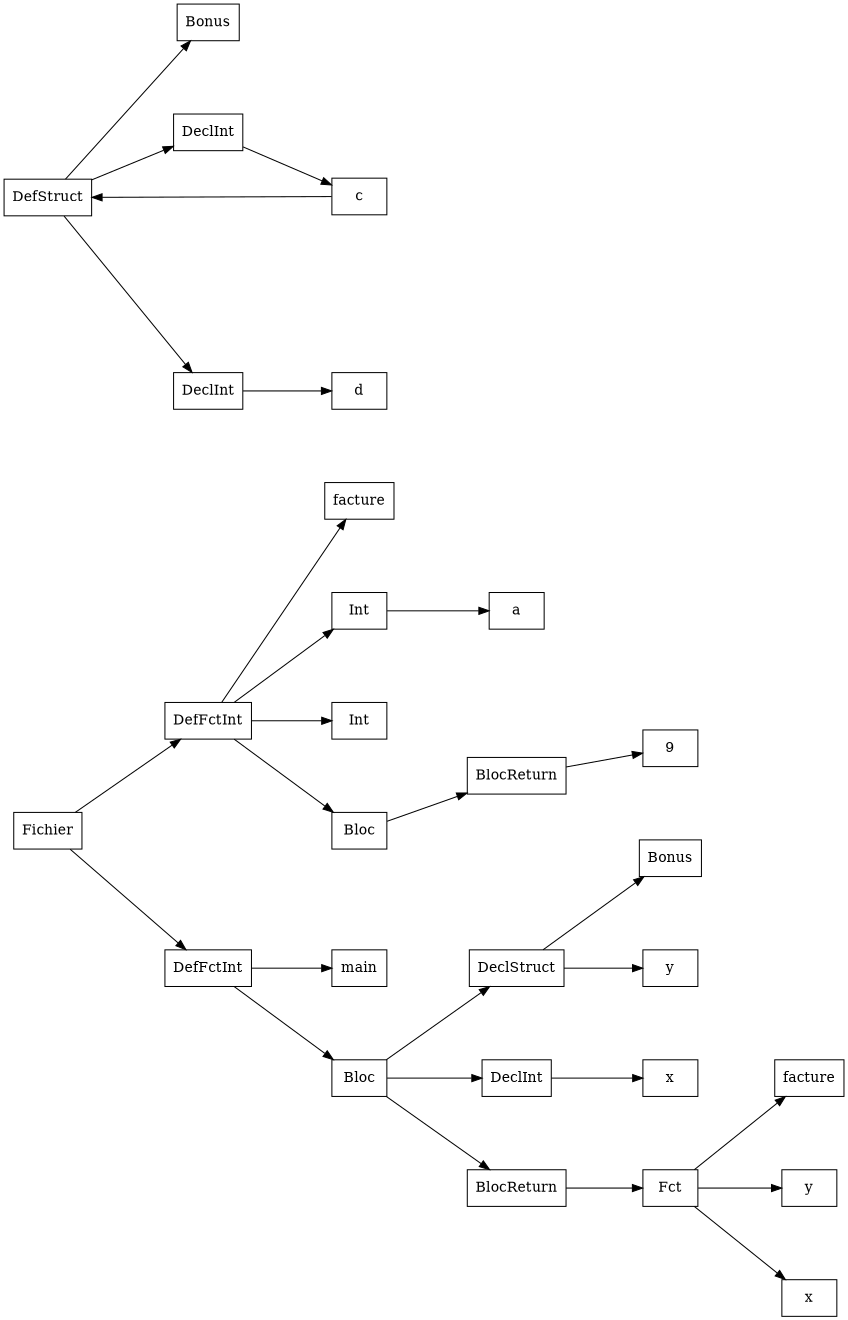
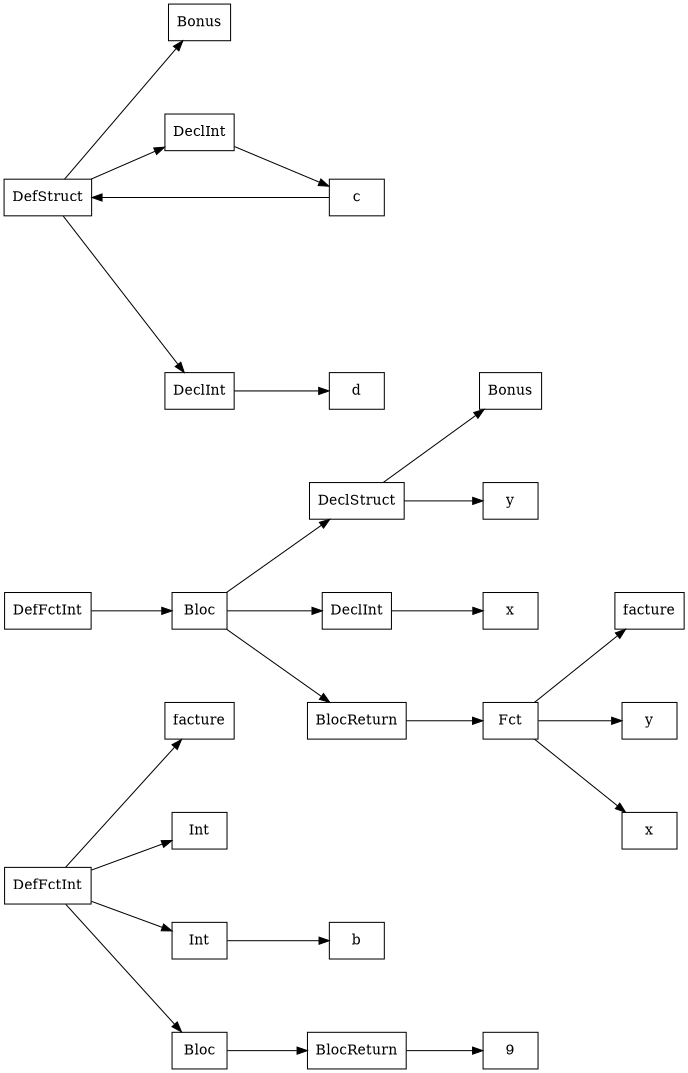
(517, 611) -> none
(48, 831) -> none
none -> (357, 941)
(359, 968) -> none
